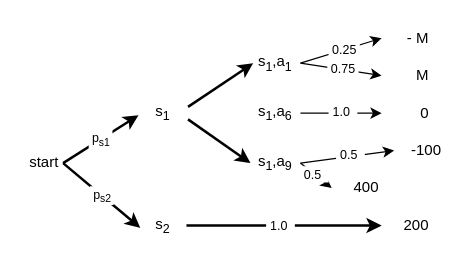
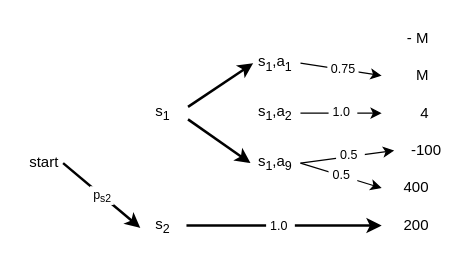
(339, 51) -> none
(276, 113) -> (276, 113)
(425, 113) -> (425, 113)
(97, 142) -> none
(357, 188) -> (407, 188)
